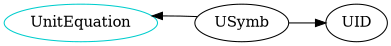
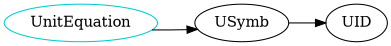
(180, 16) -> (169, 30)
